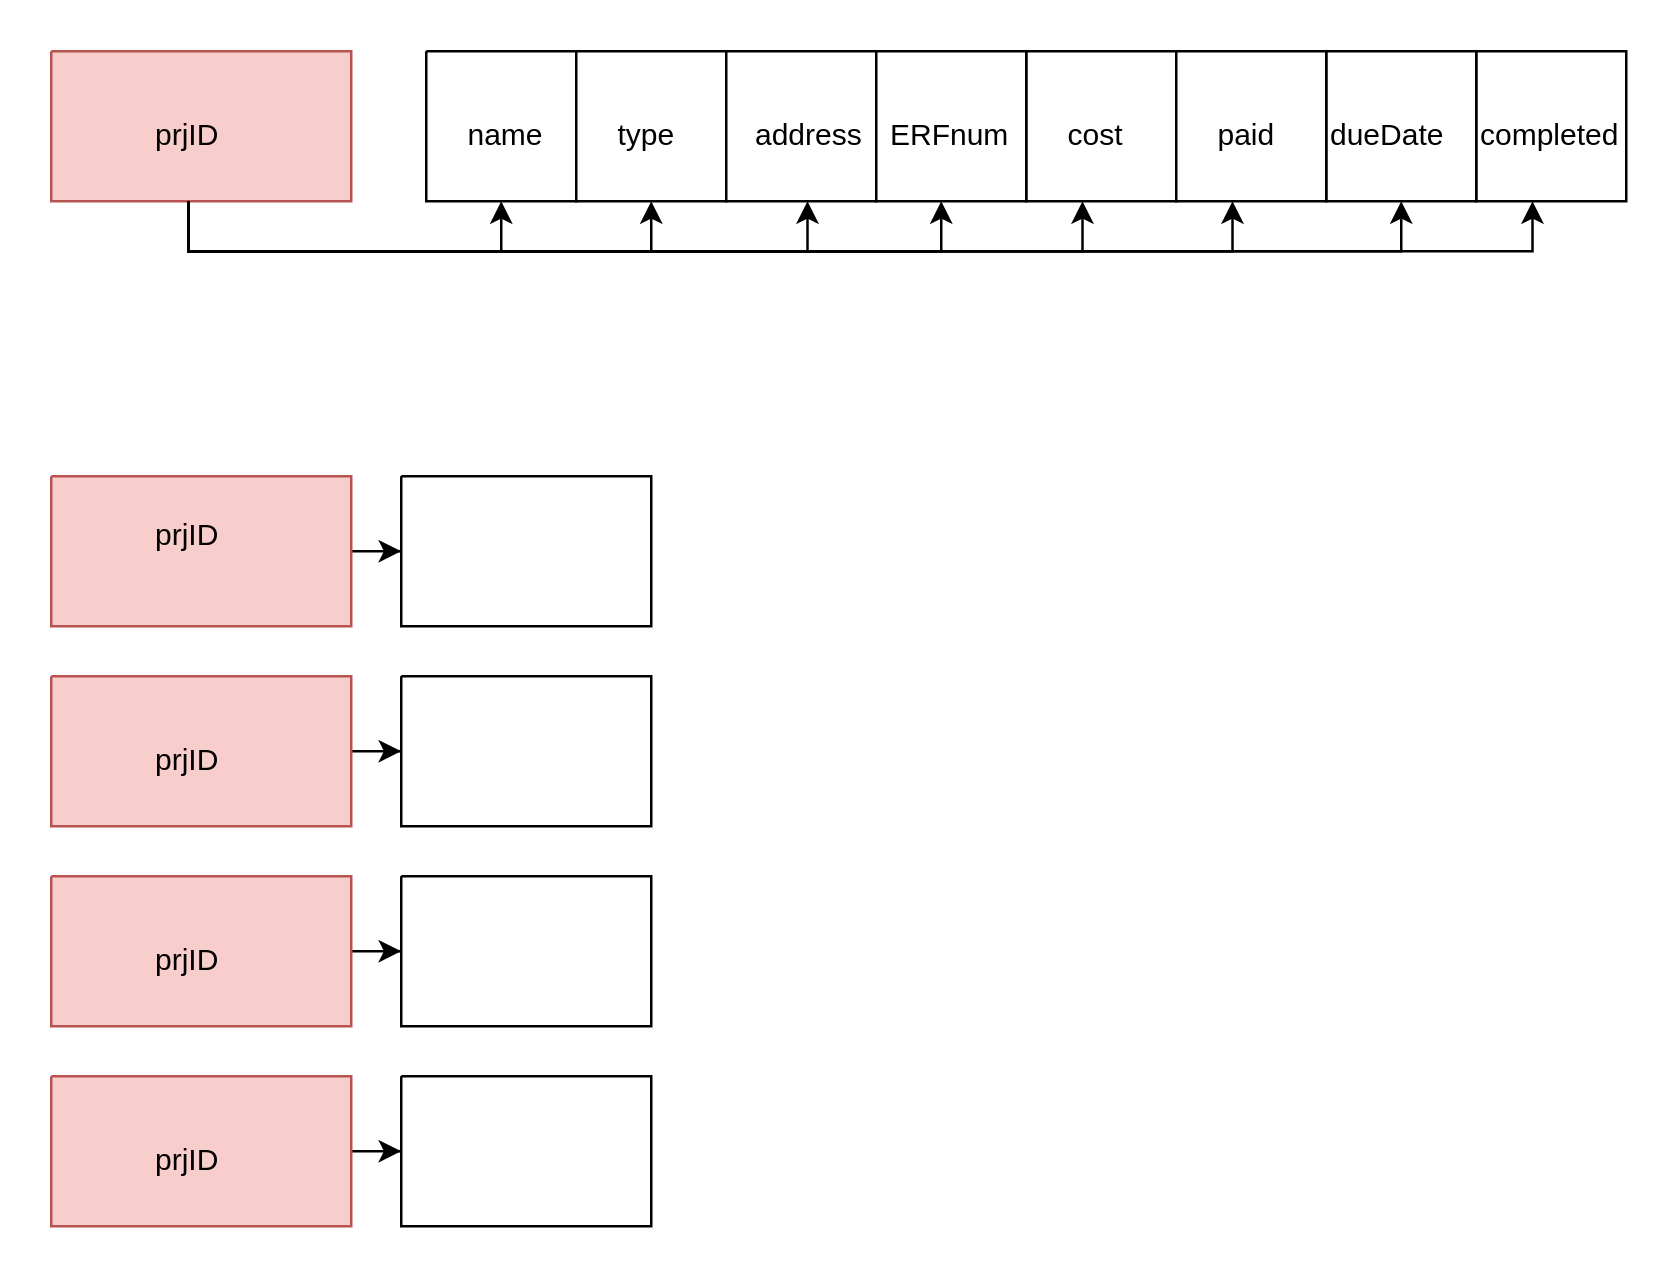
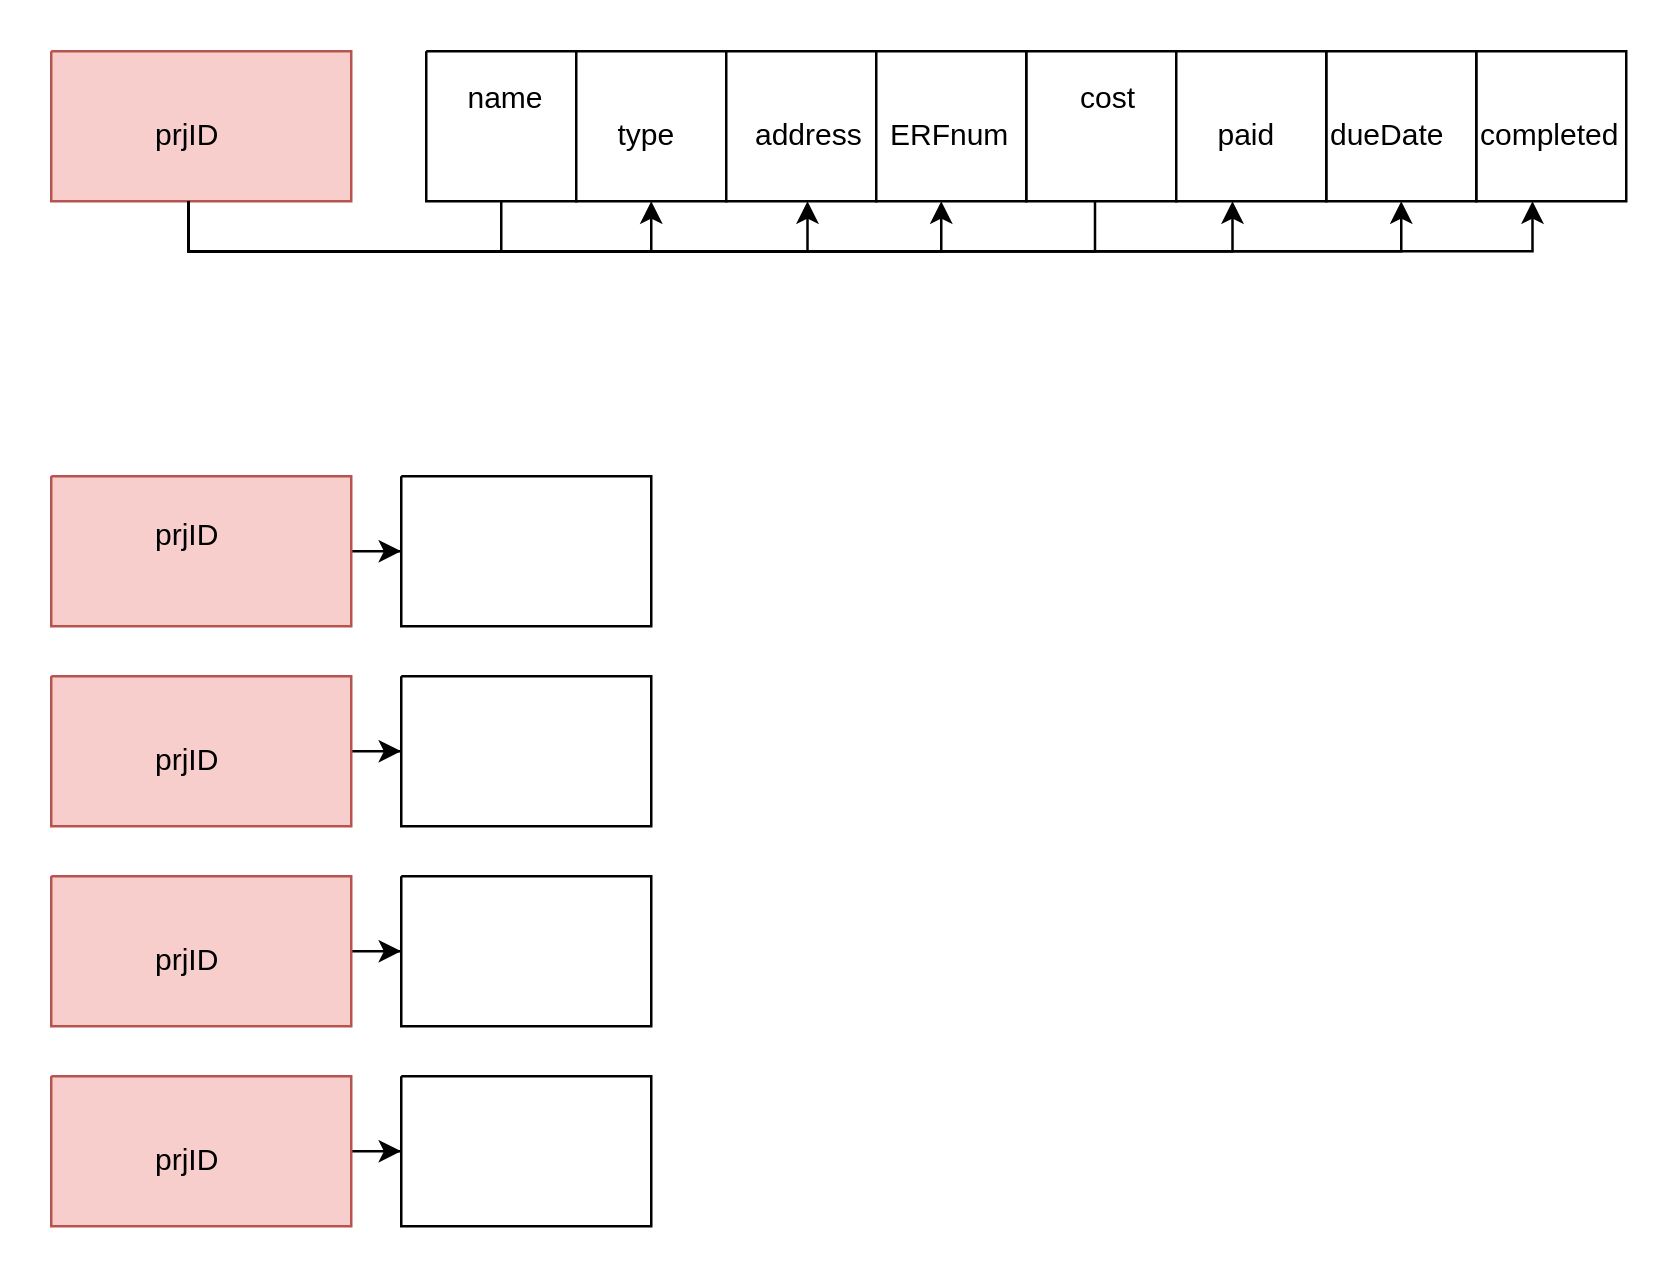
(501, 151) -> (501, 114)
(1101, 151) -> (1114, 114)
